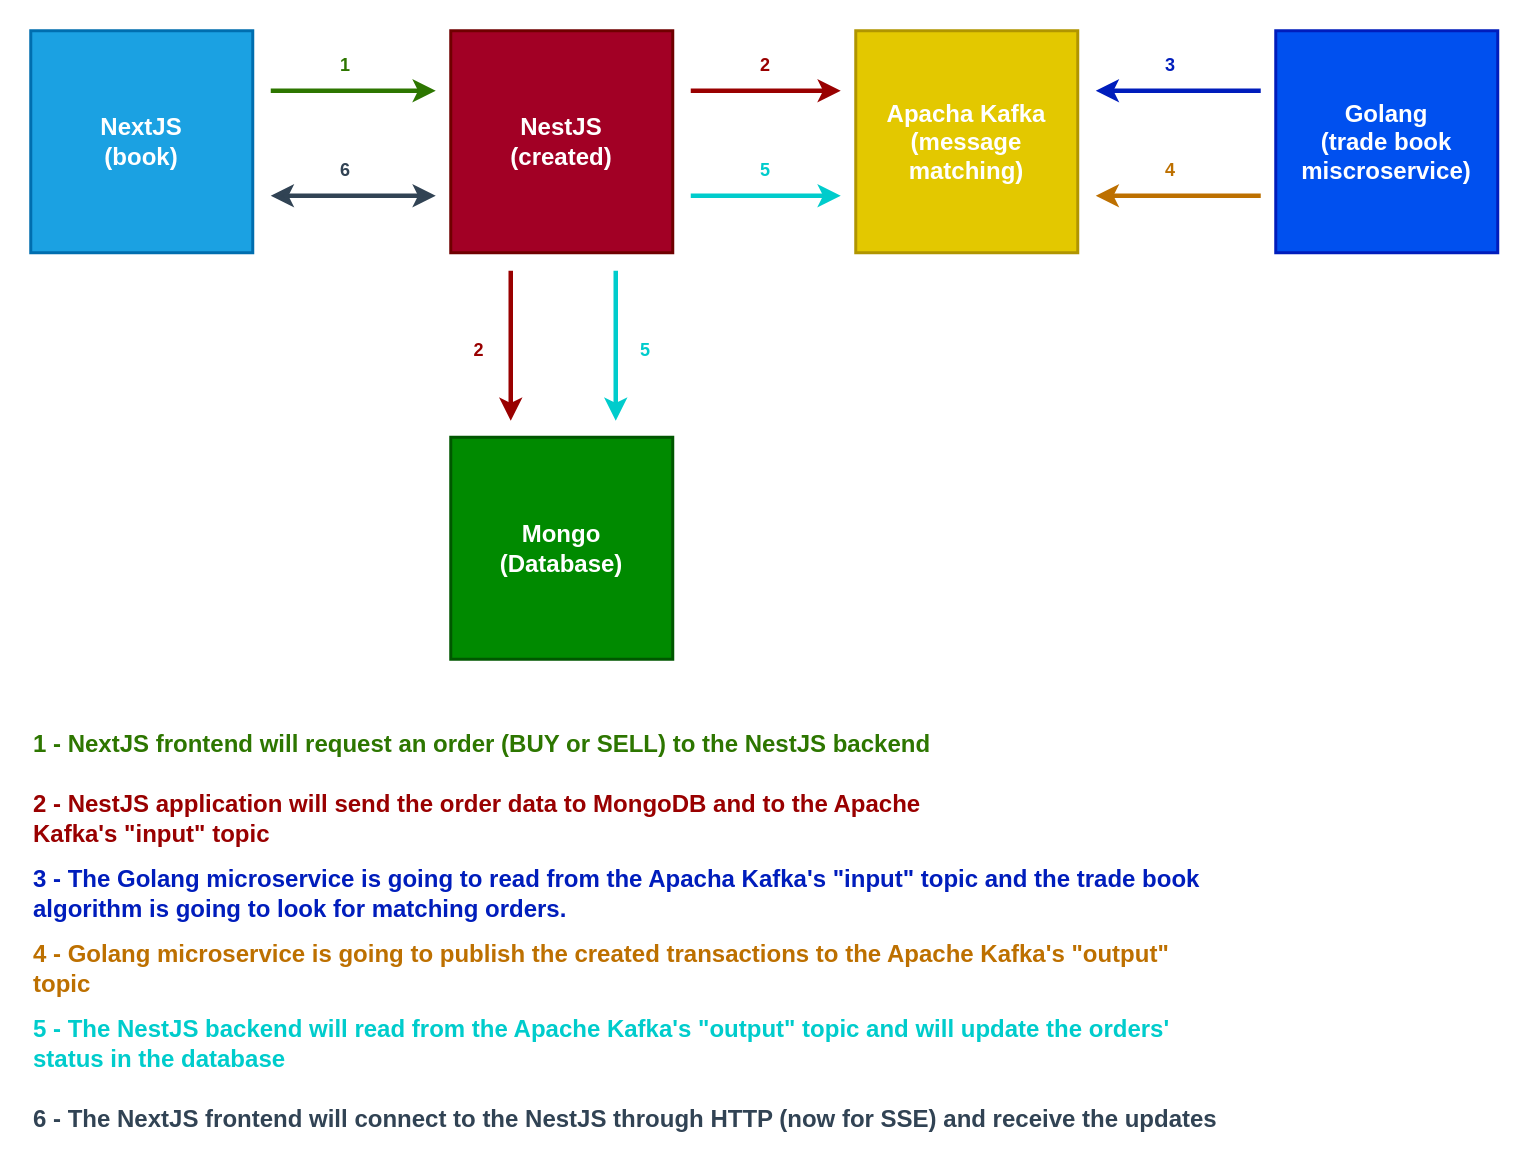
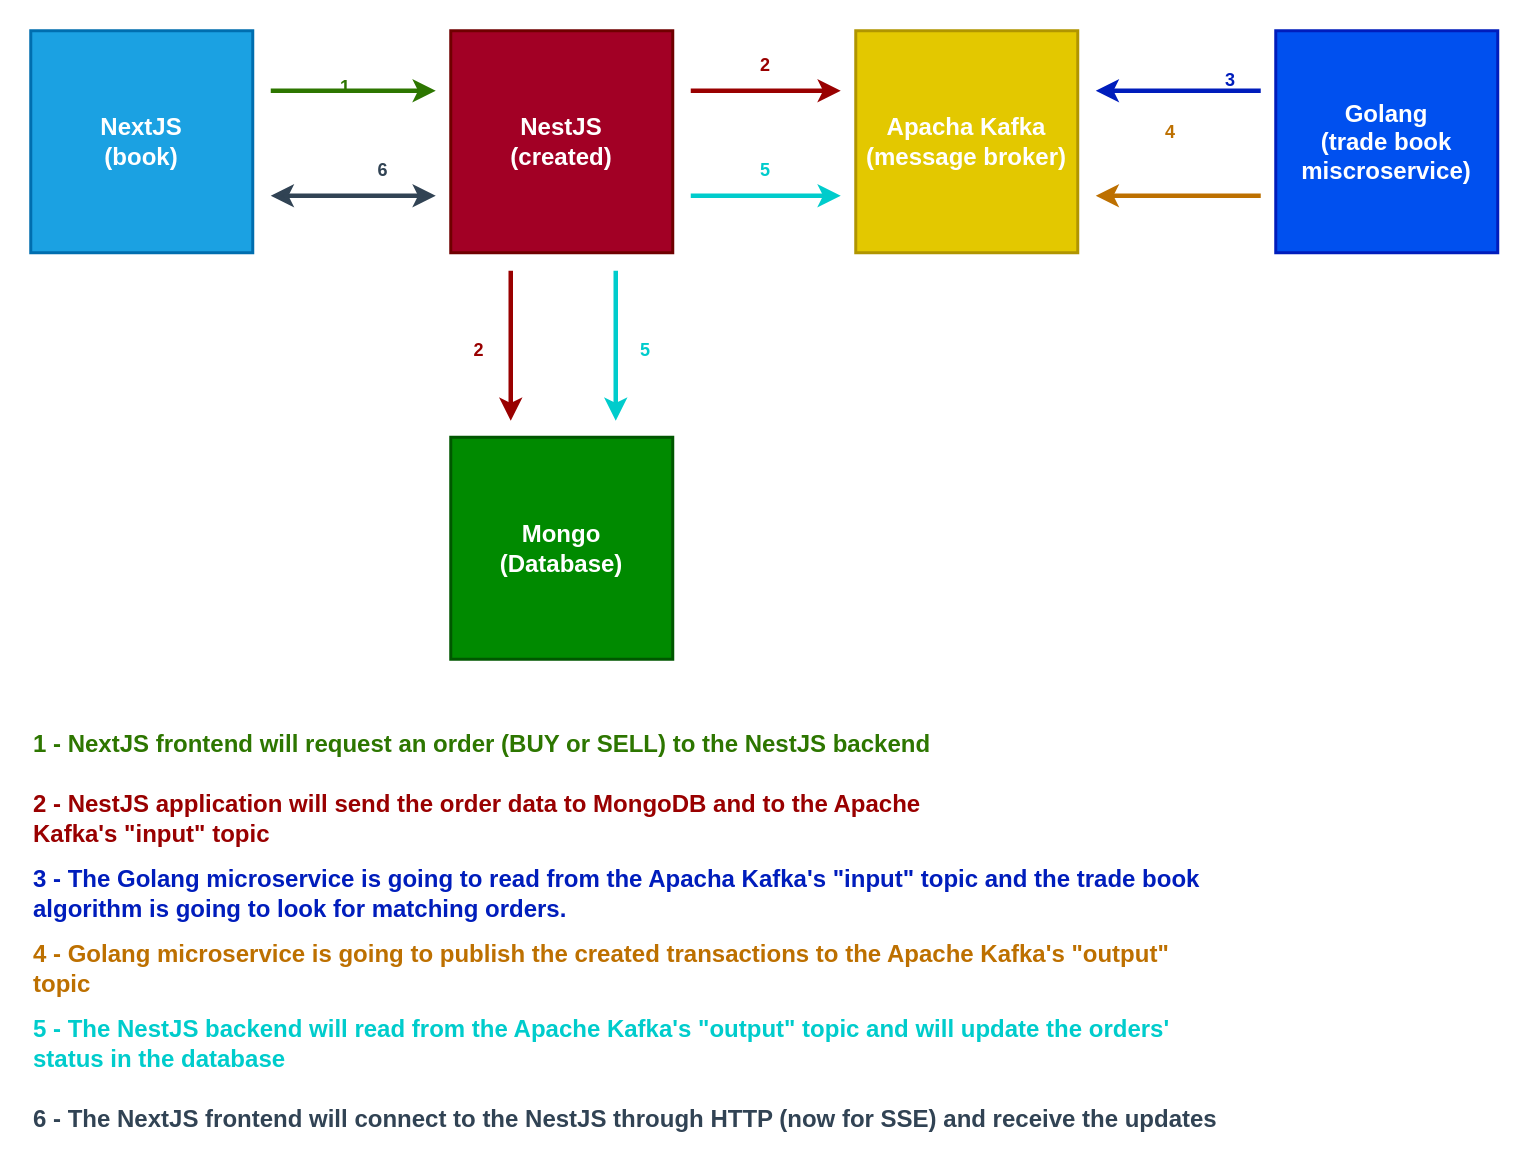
(346, 65) -> (346, 88)
(1171, 65) -> (1231, 80)
(967, 142) -> (967, 142)
(346, 170) -> (383, 170)
(1171, 170) -> (1171, 133)
